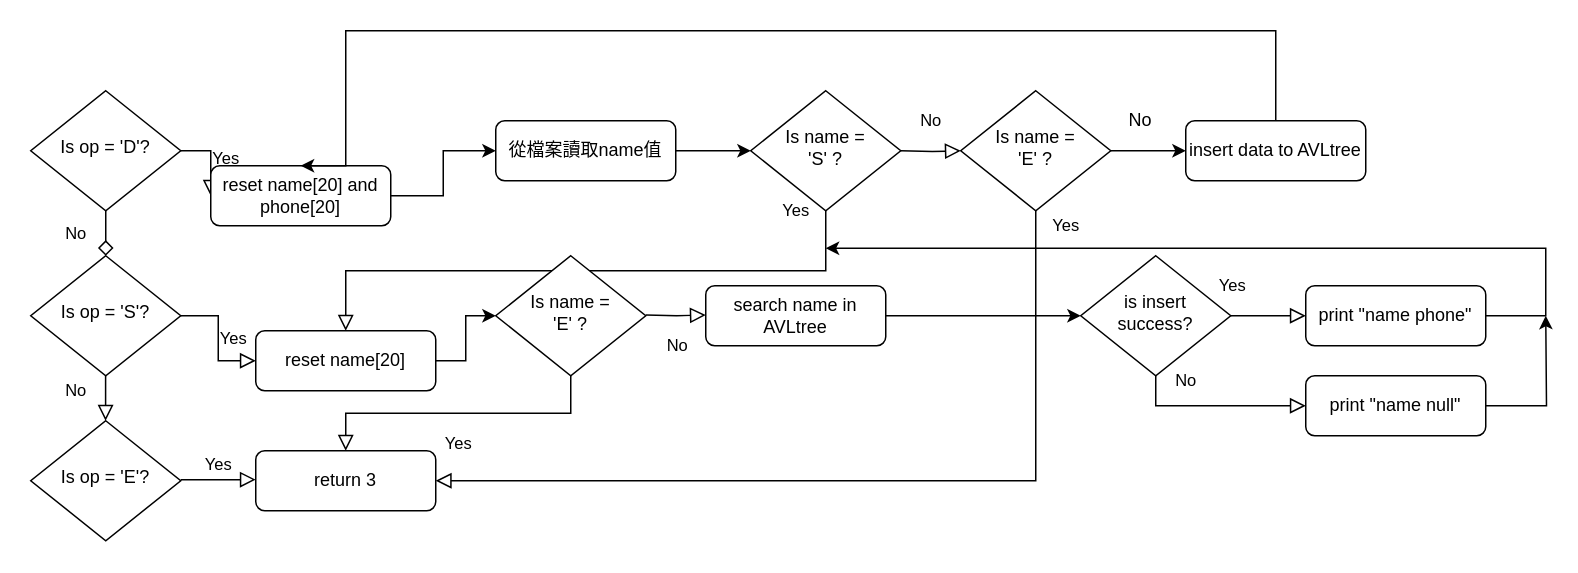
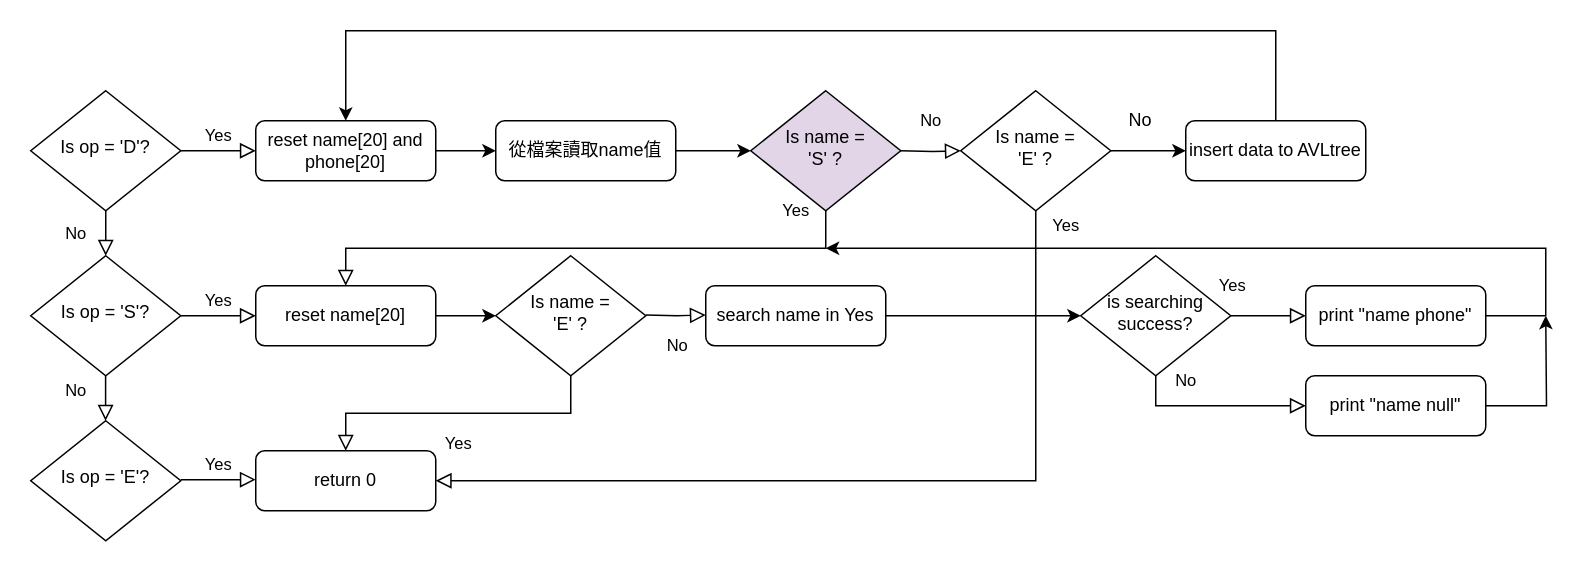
(826, 151) -> (826, 151)
(301, 196) -> (346, 151)
(106, 239) -> (106, 240)
(1156, 313) -> (1156, 313)
(796, 316) -> (796, 316)
(346, 361) -> (346, 316)
(346, 481) -> (346, 481)
